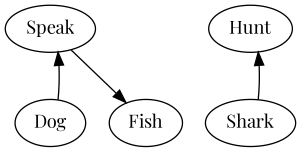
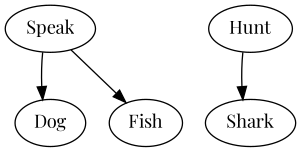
(59, 83) -> (42, 69)
(259, 83) -> (242, 69)
